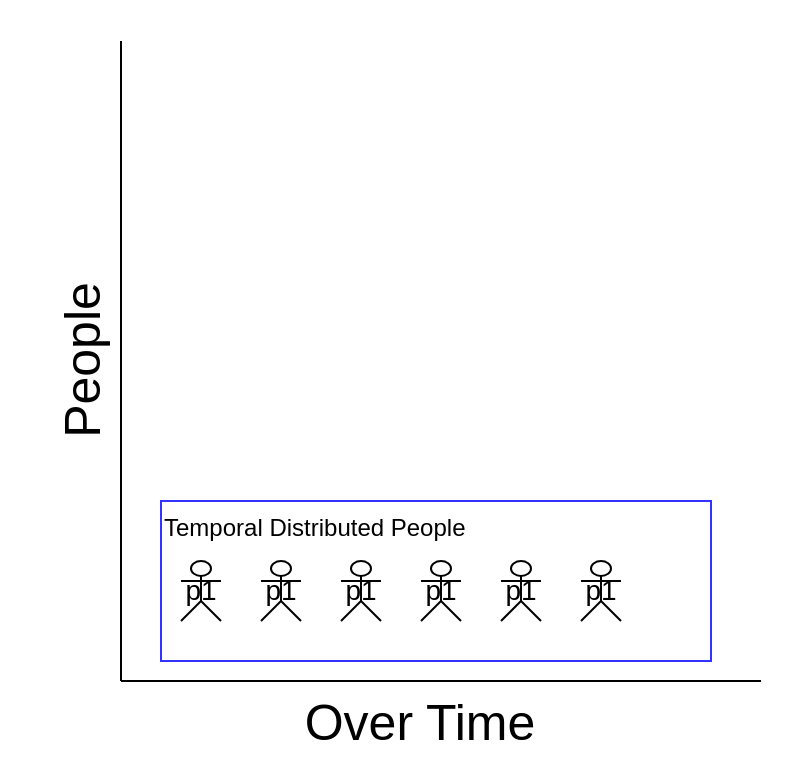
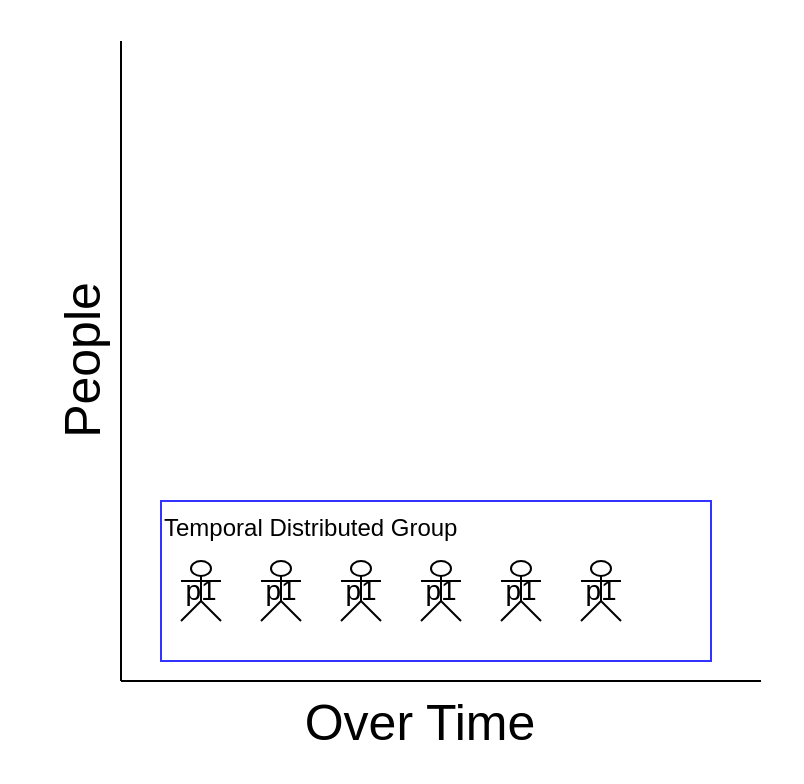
(328, 529) -> (324, 529)
